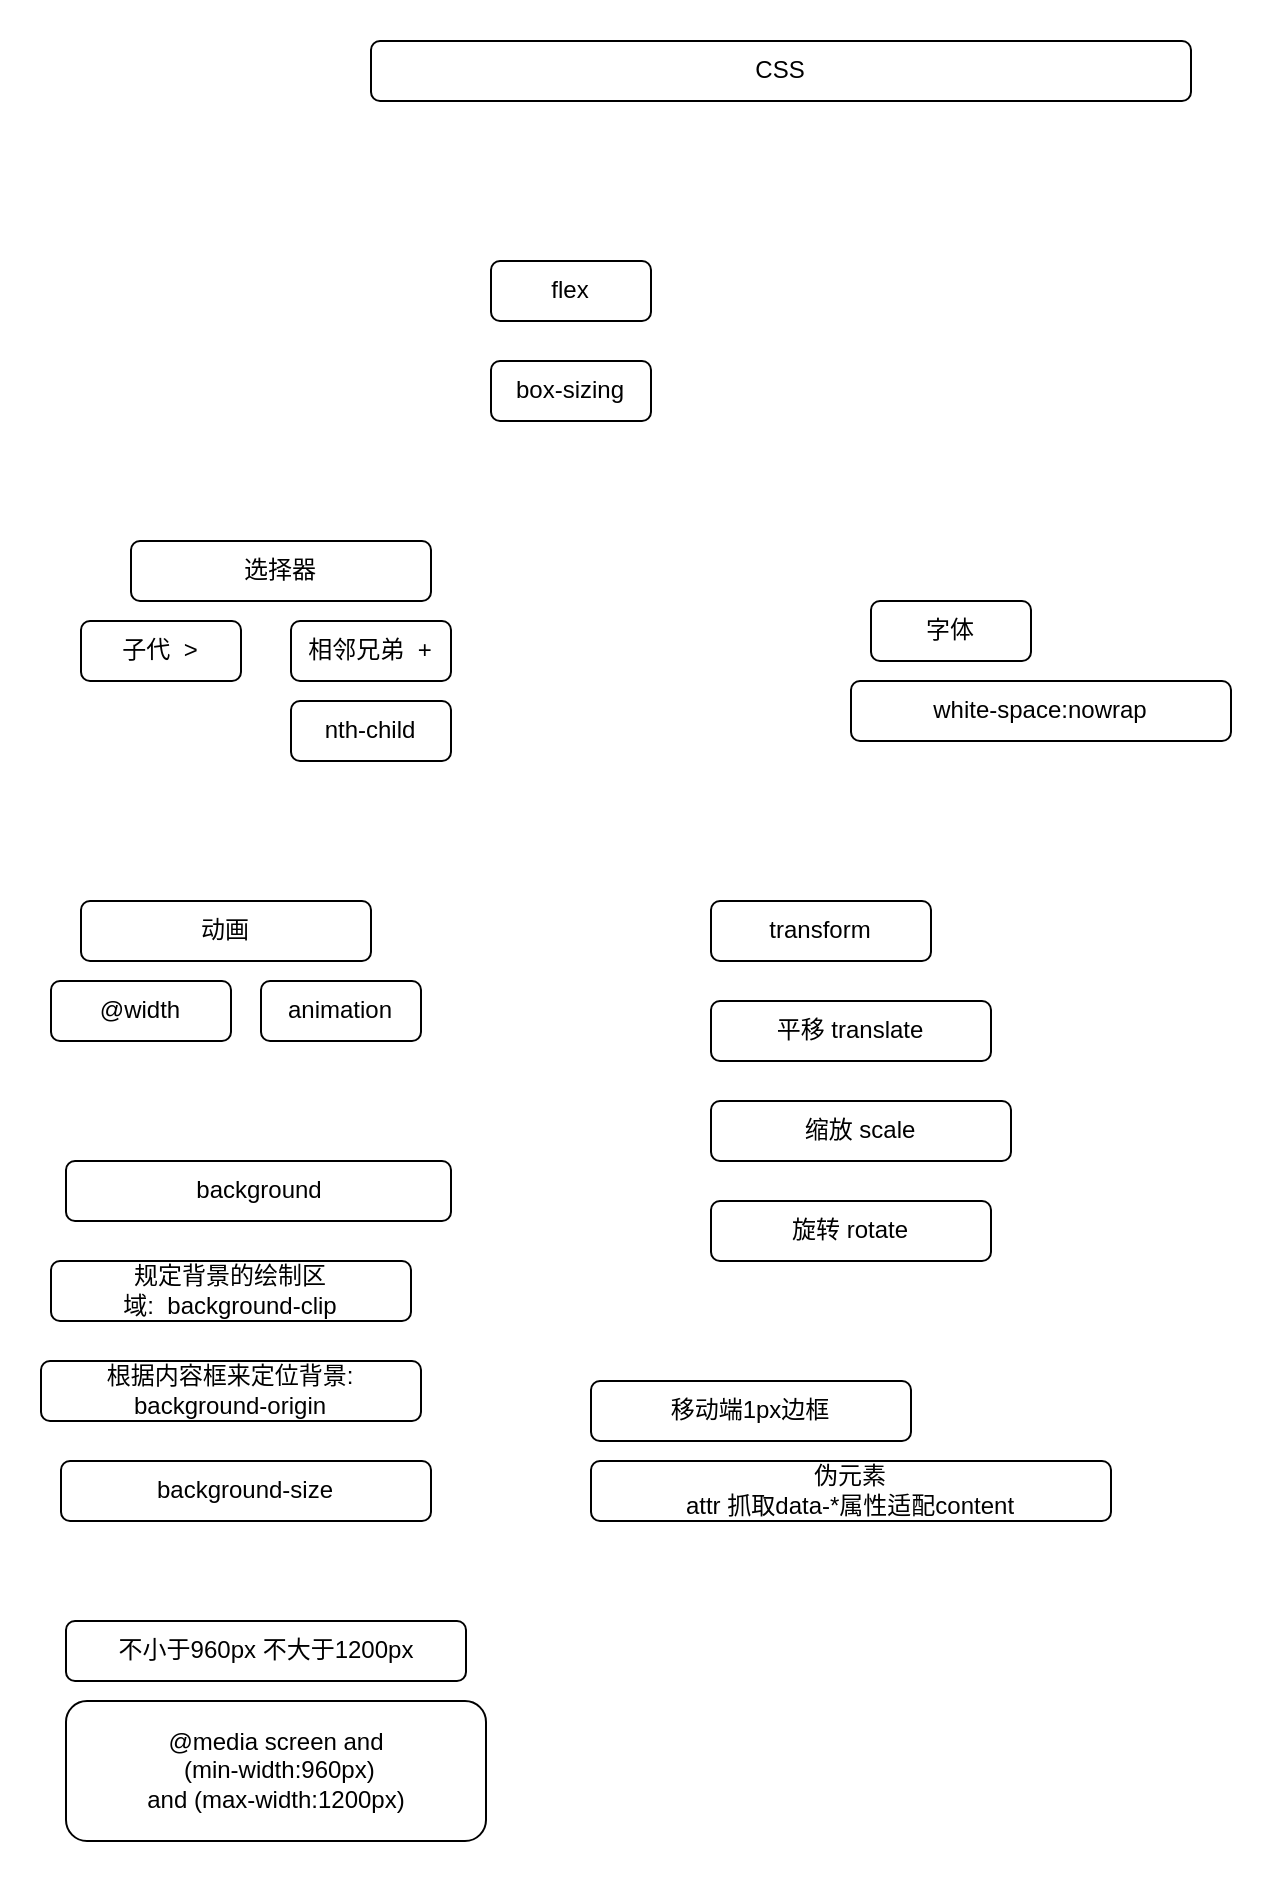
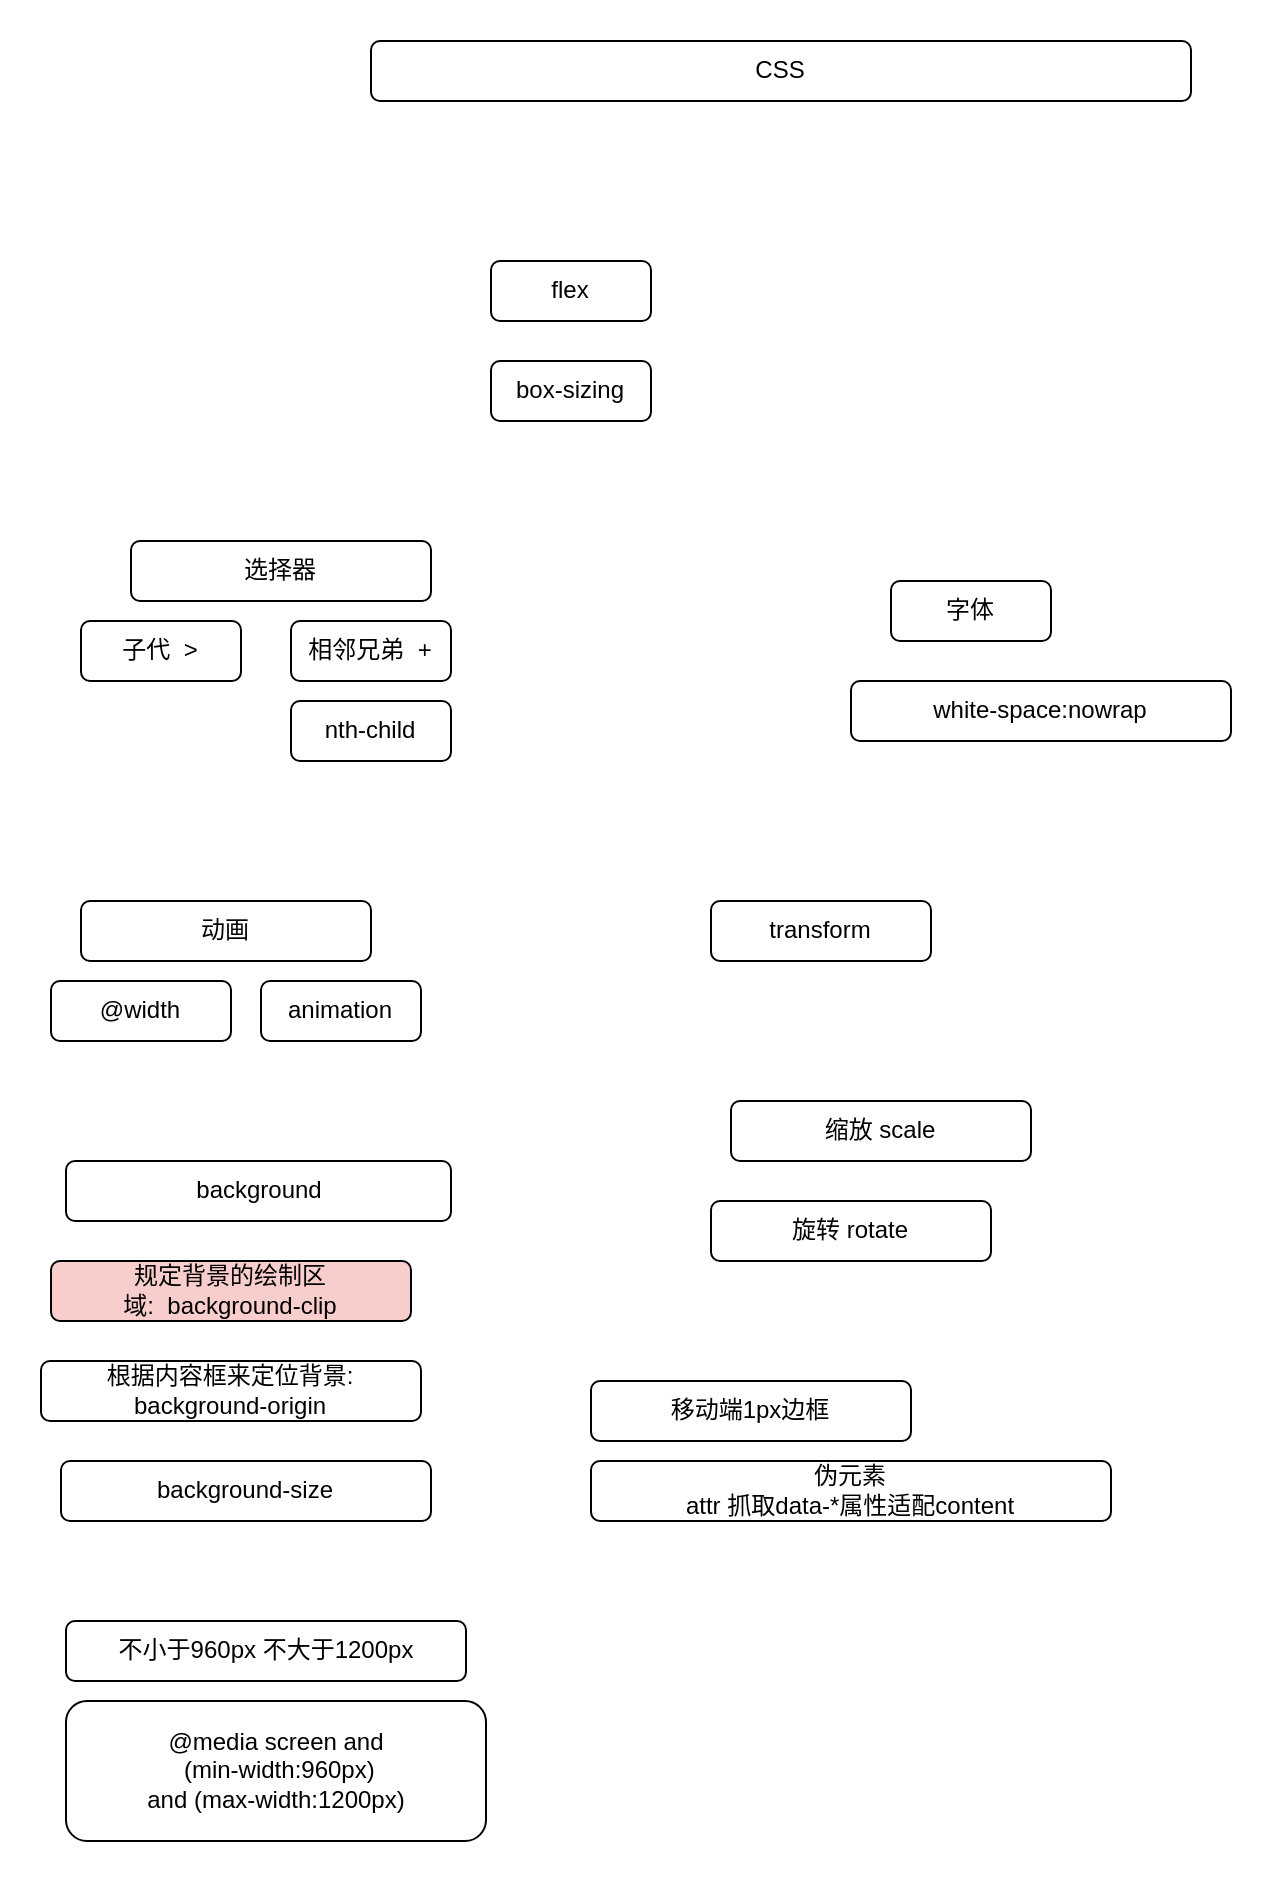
(951, 631) -> (971, 611)
(851, 1031) -> none
(861, 1131) -> (881, 1131)
(231, 1291) -> (231, 1291)
